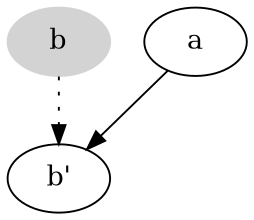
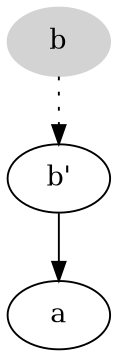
(134, 103) -> (59, 238)
